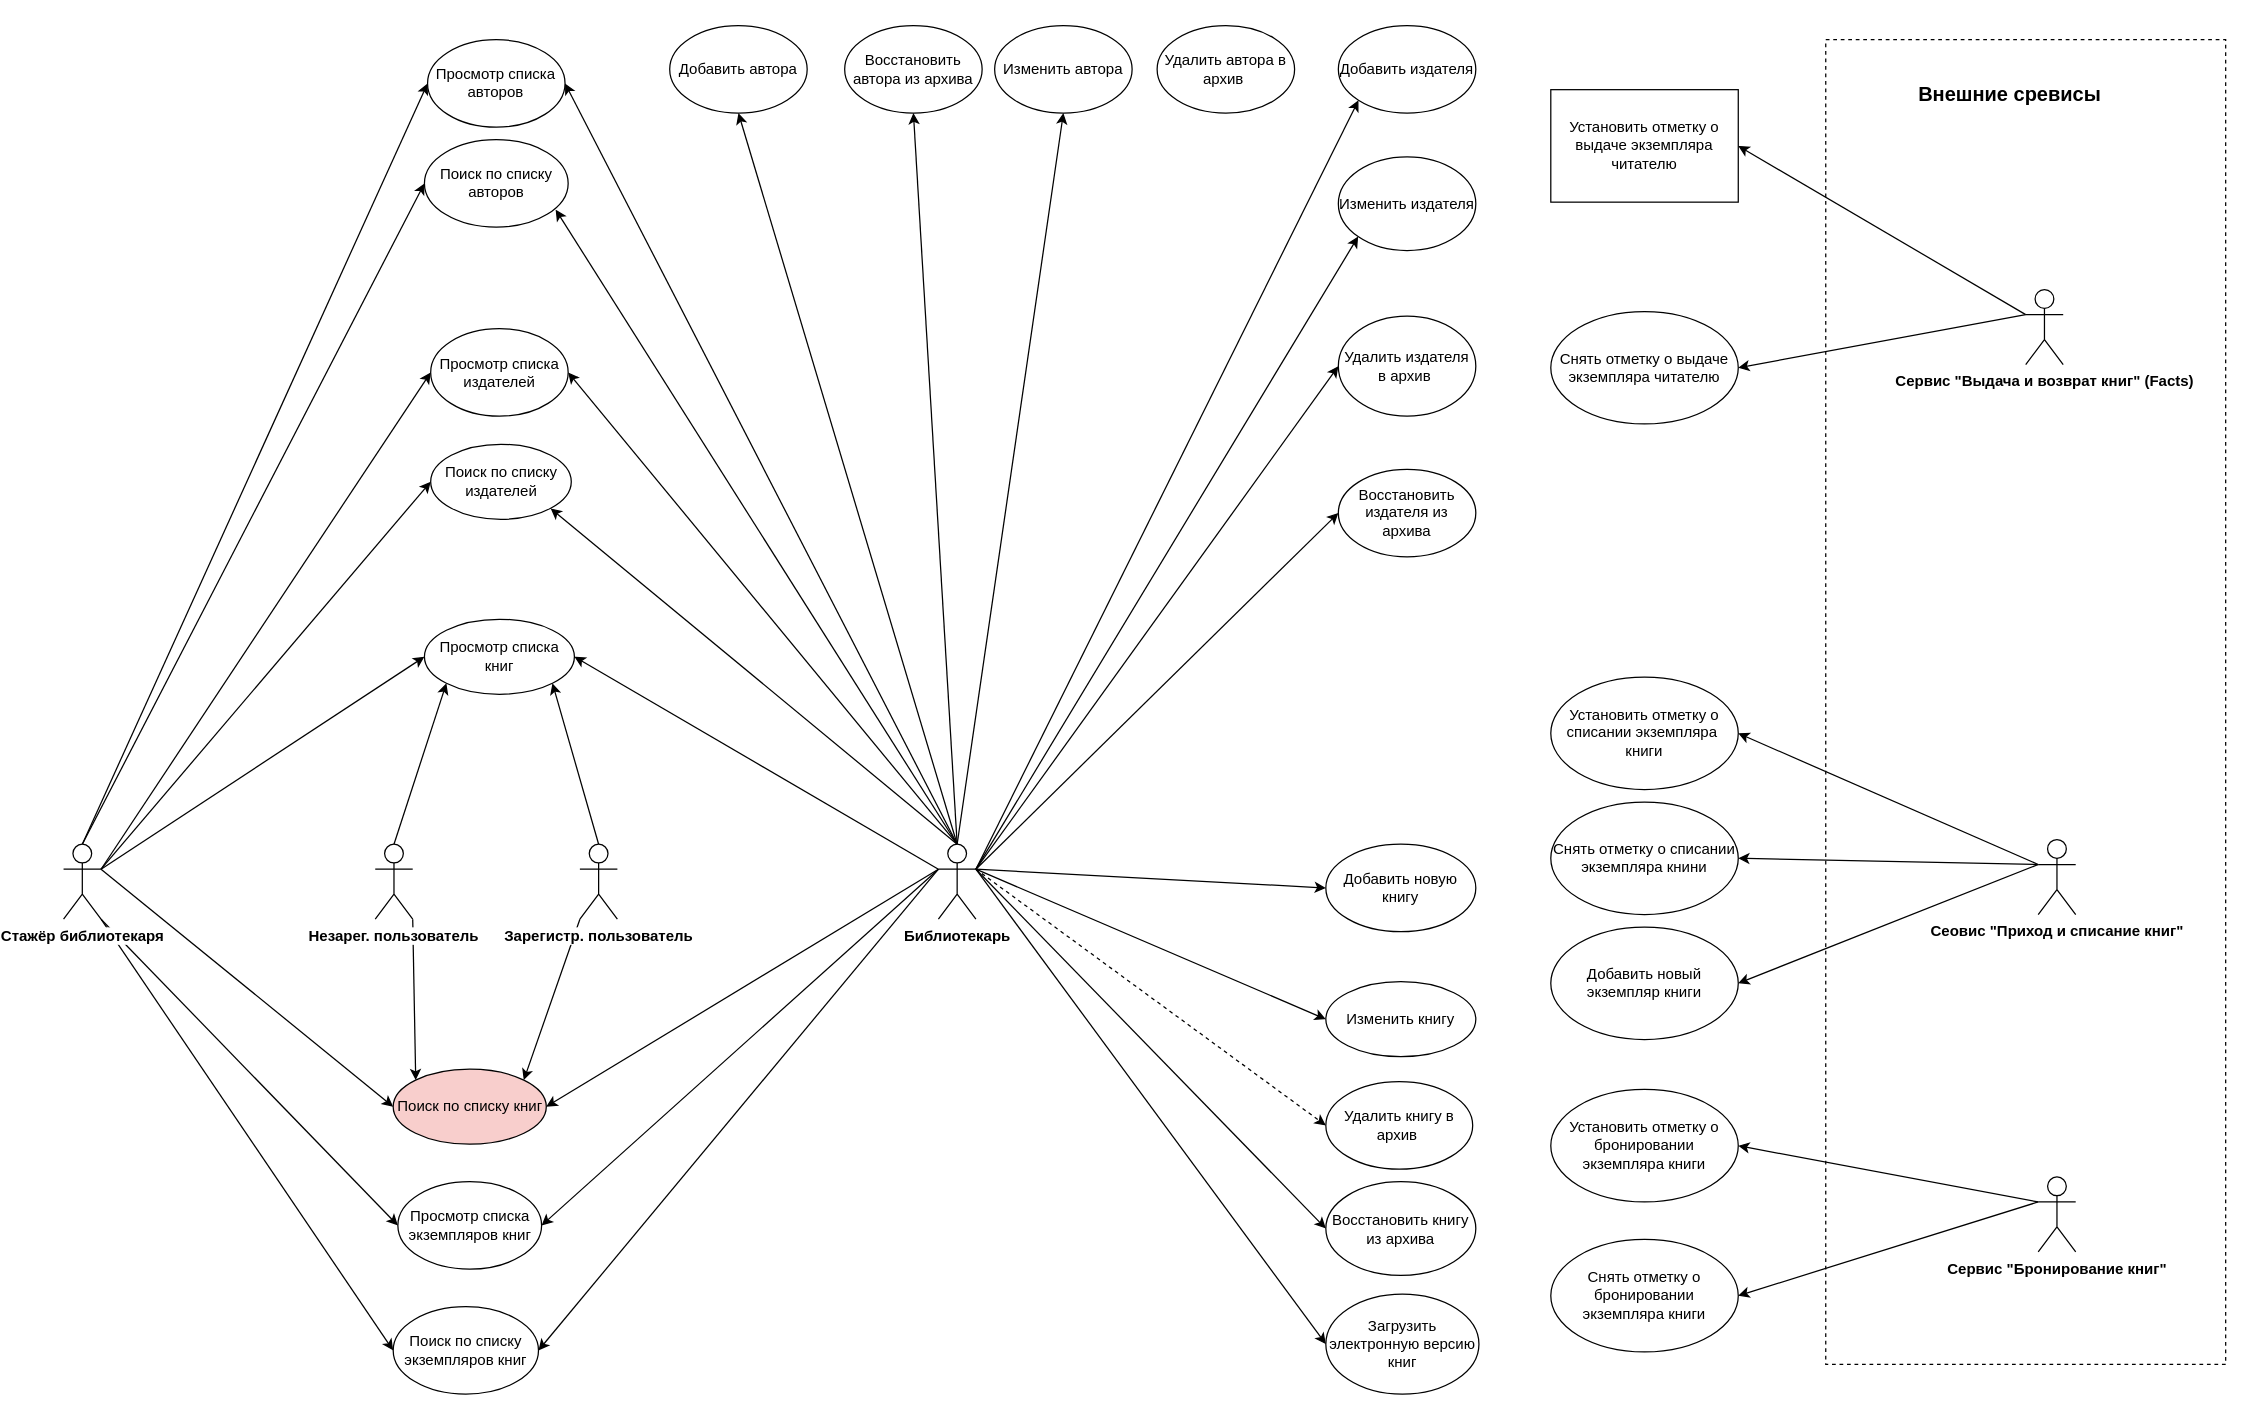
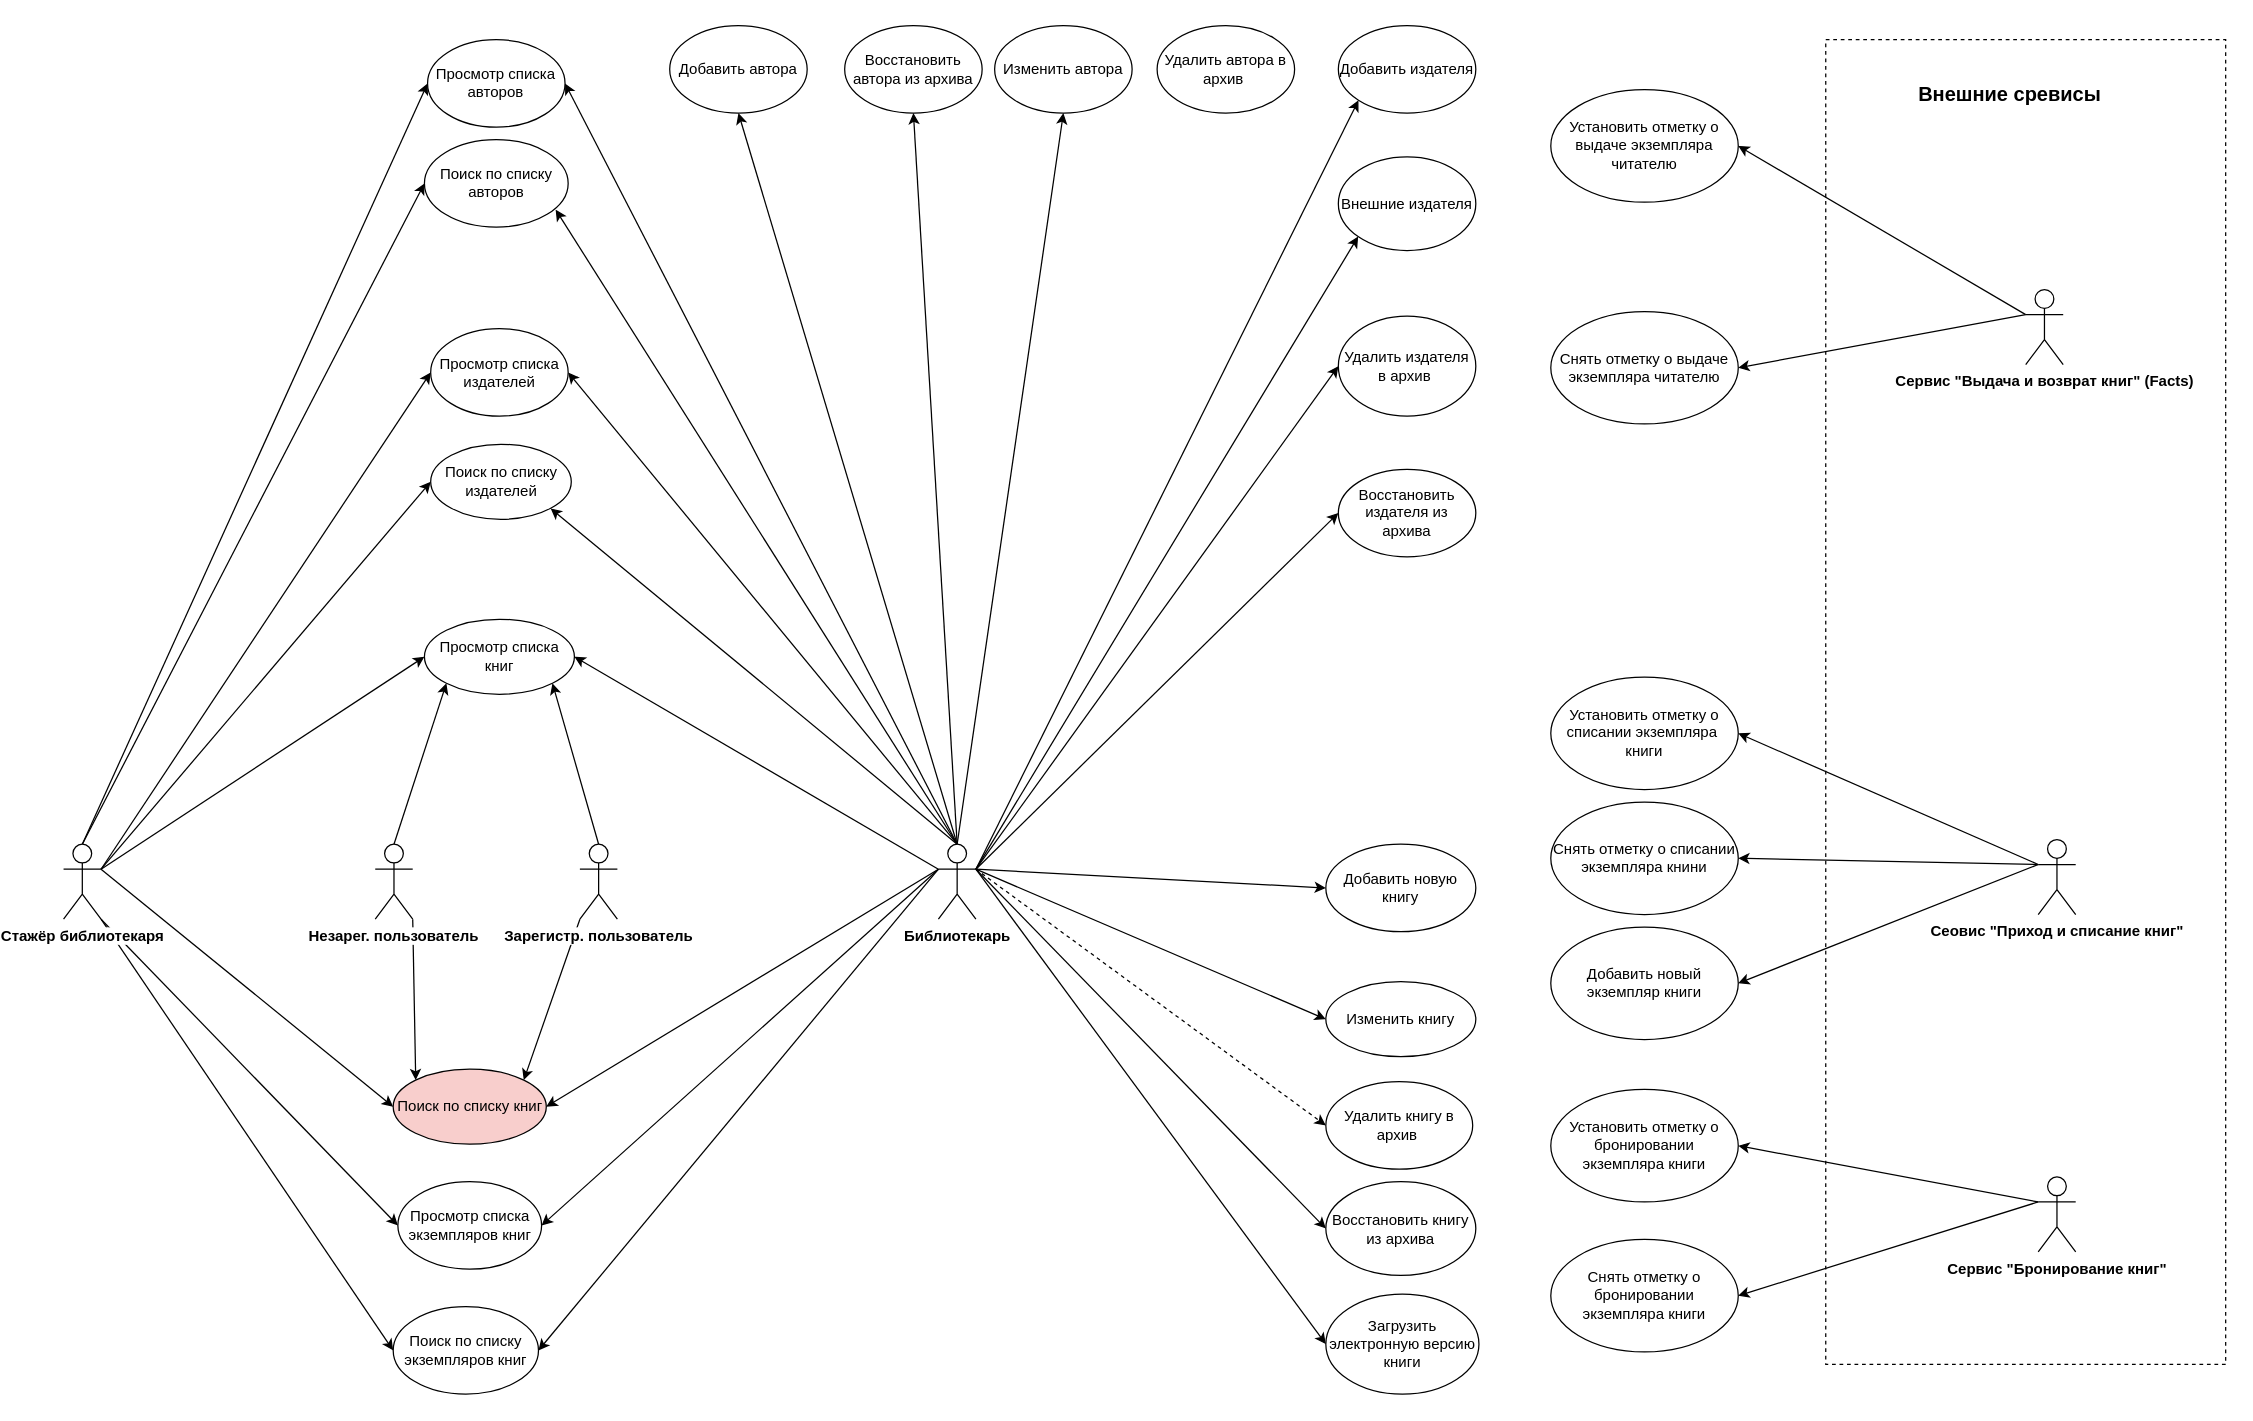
(1644, 146) -> (1644, 146)
(1407, 204) -> (1407, 204)
(1403, 1344) -> (1403, 1344)
